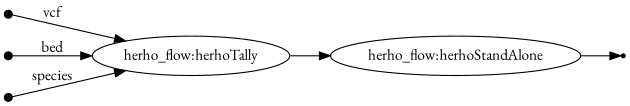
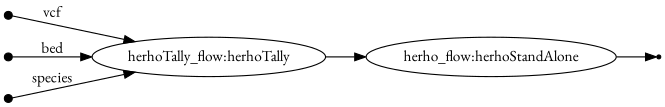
(191, 56) -> (209, 57)
